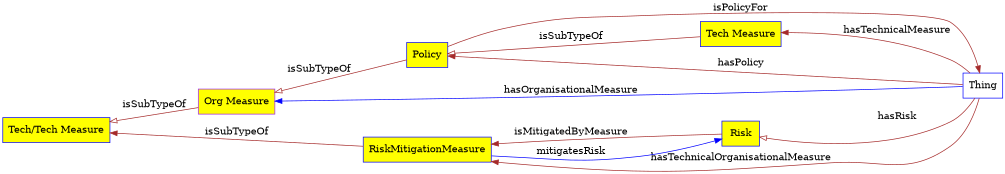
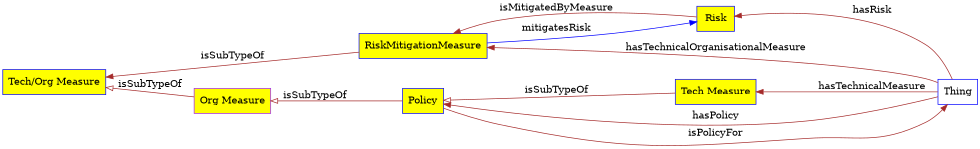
(622, 95) -> none
(56, 130) -> (54, 82)
(877, 141) -> (858, 20)
